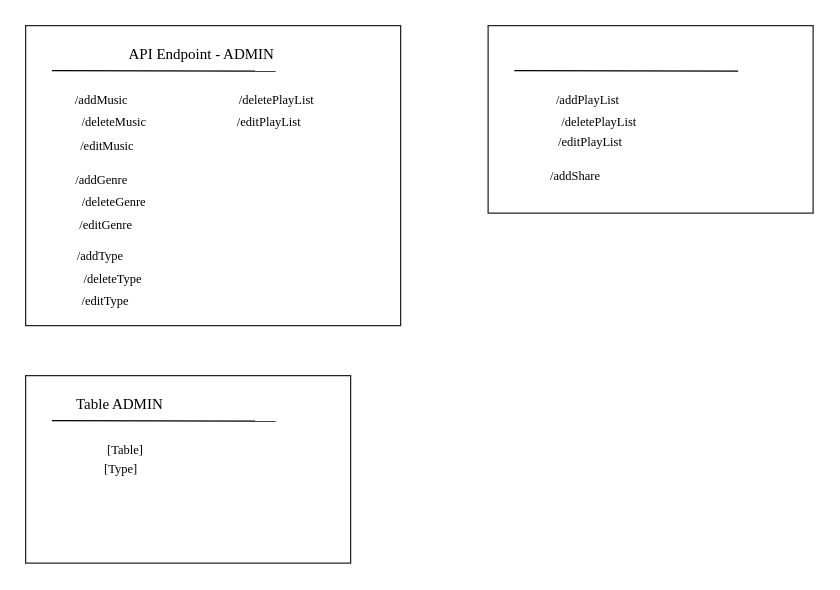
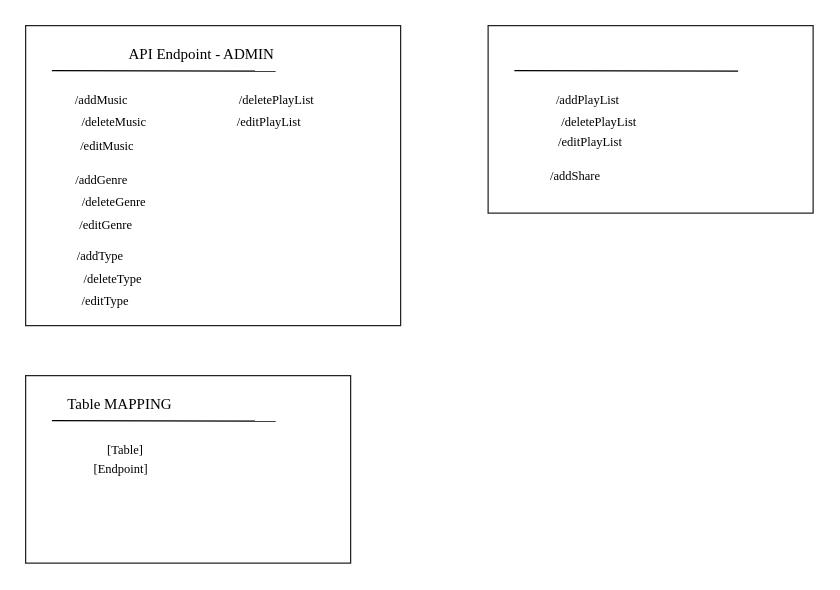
(120, 404) -> (120, 404)
(121, 468) -> (121, 468)
